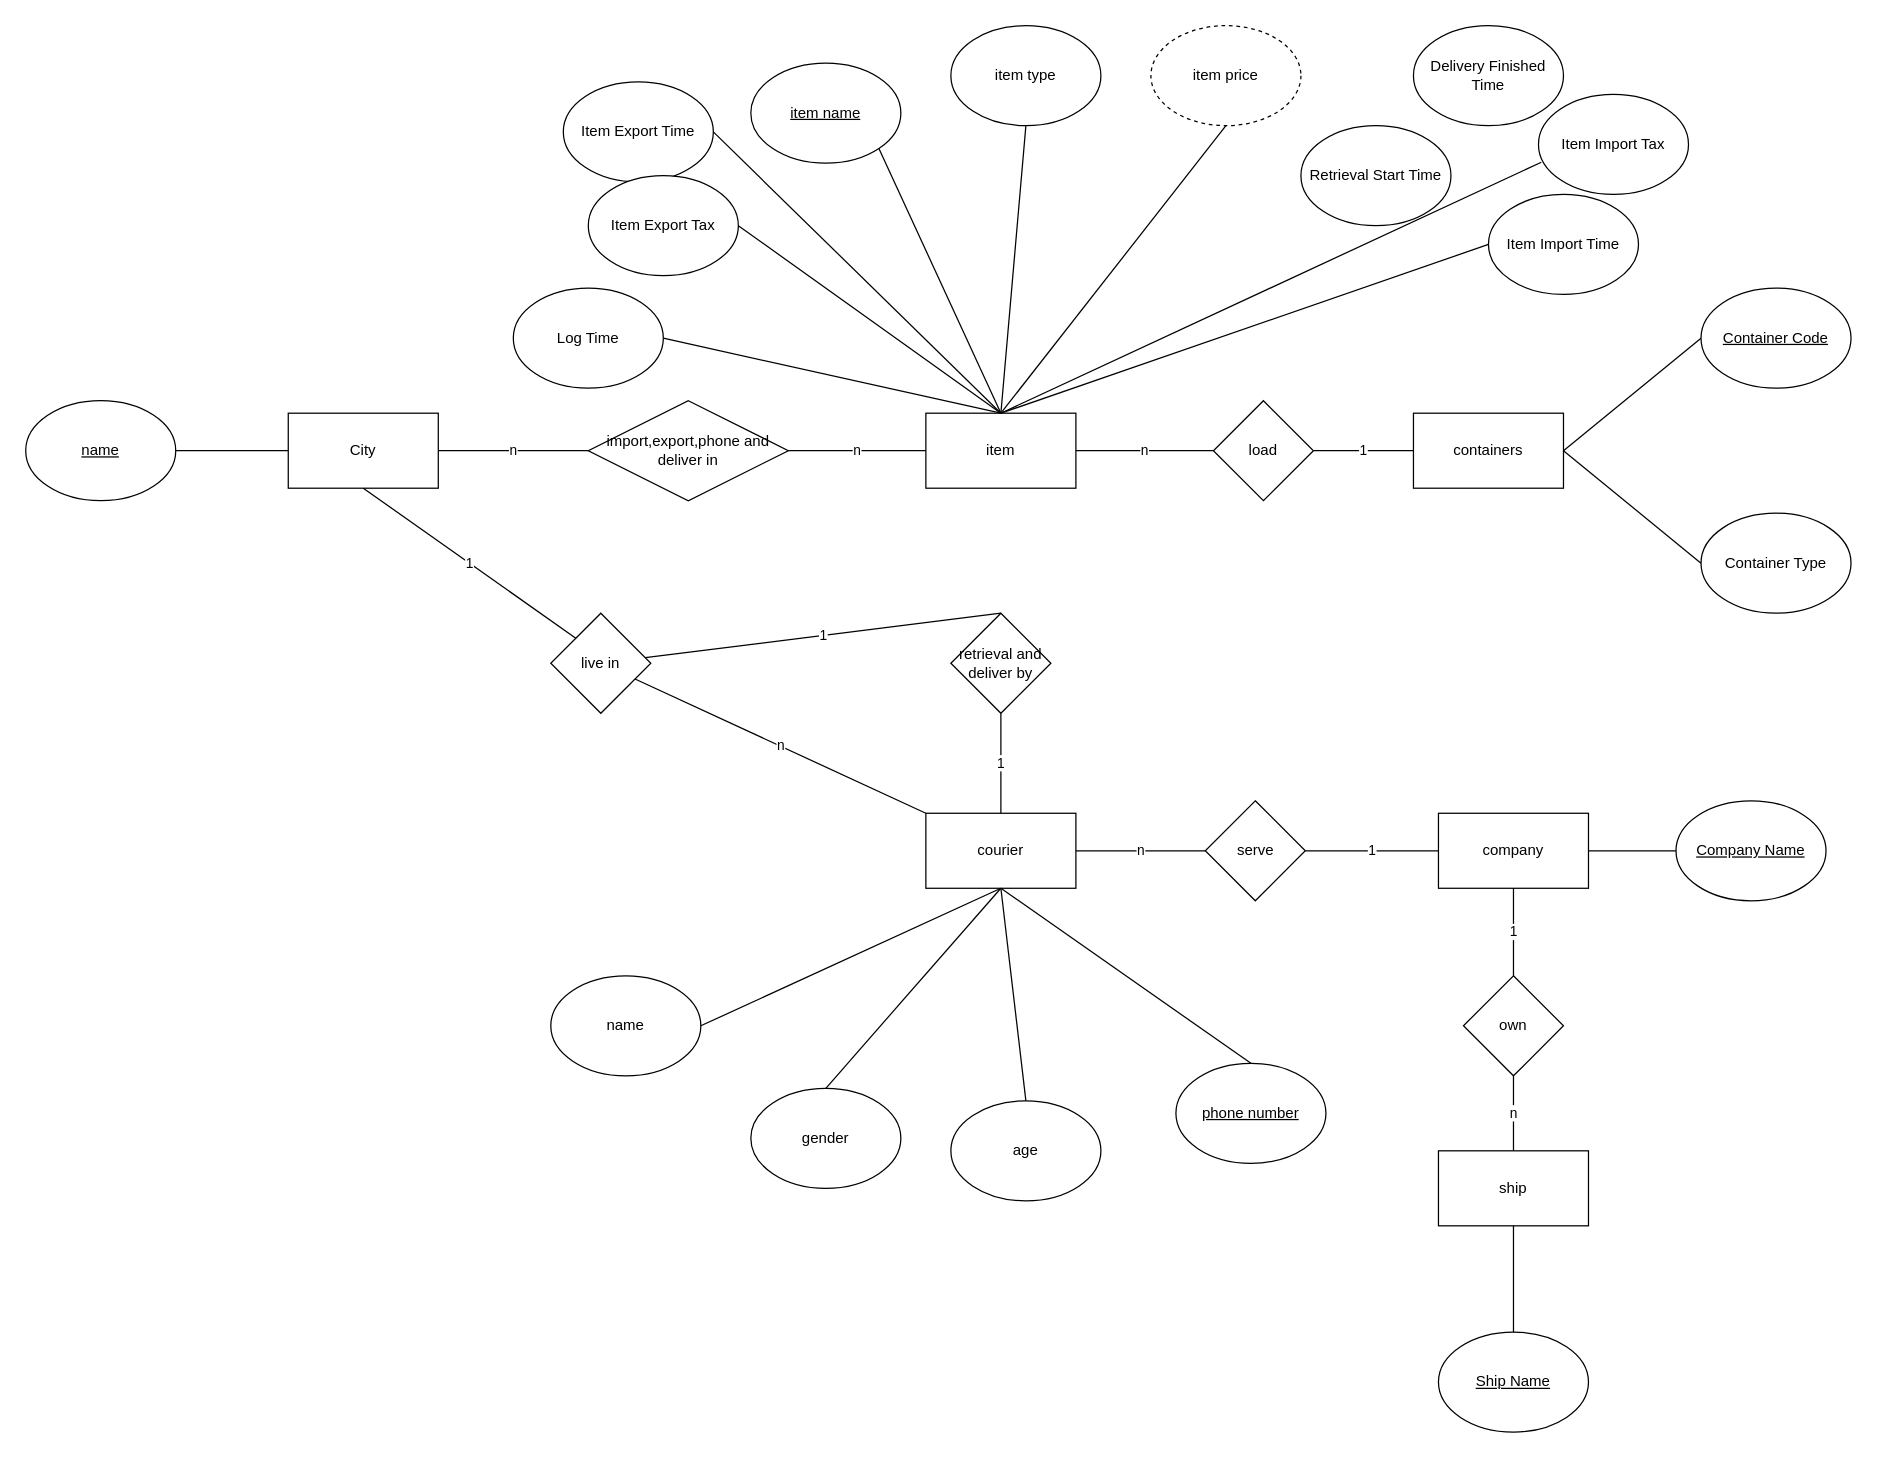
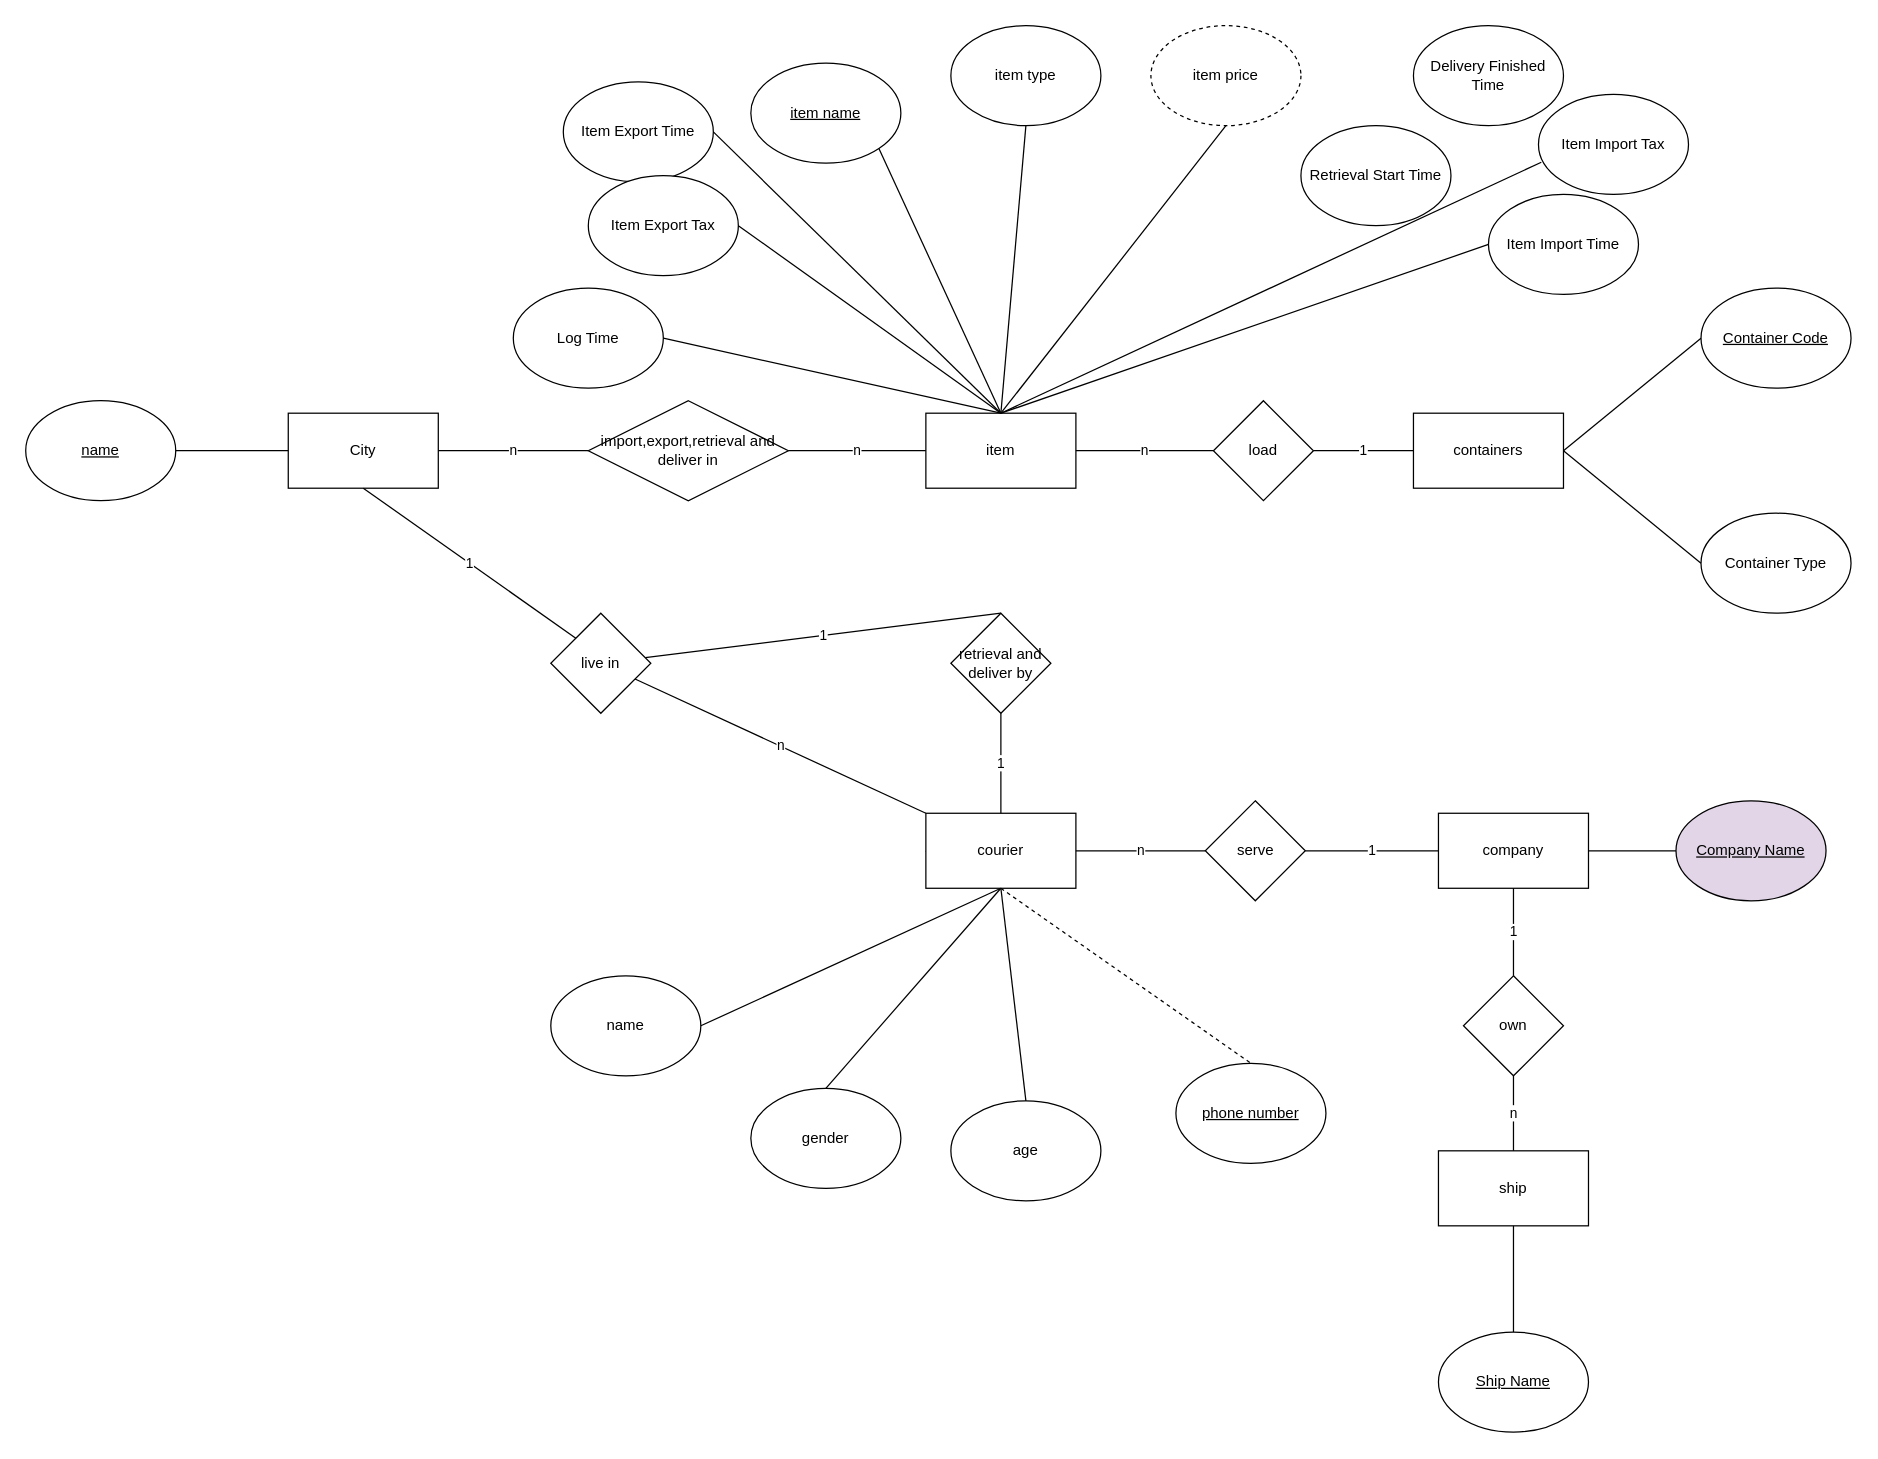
(688, 451) -> (688, 451)
(1751, 851) -> (1751, 851)
(1126, 976) -> (1126, 976)
